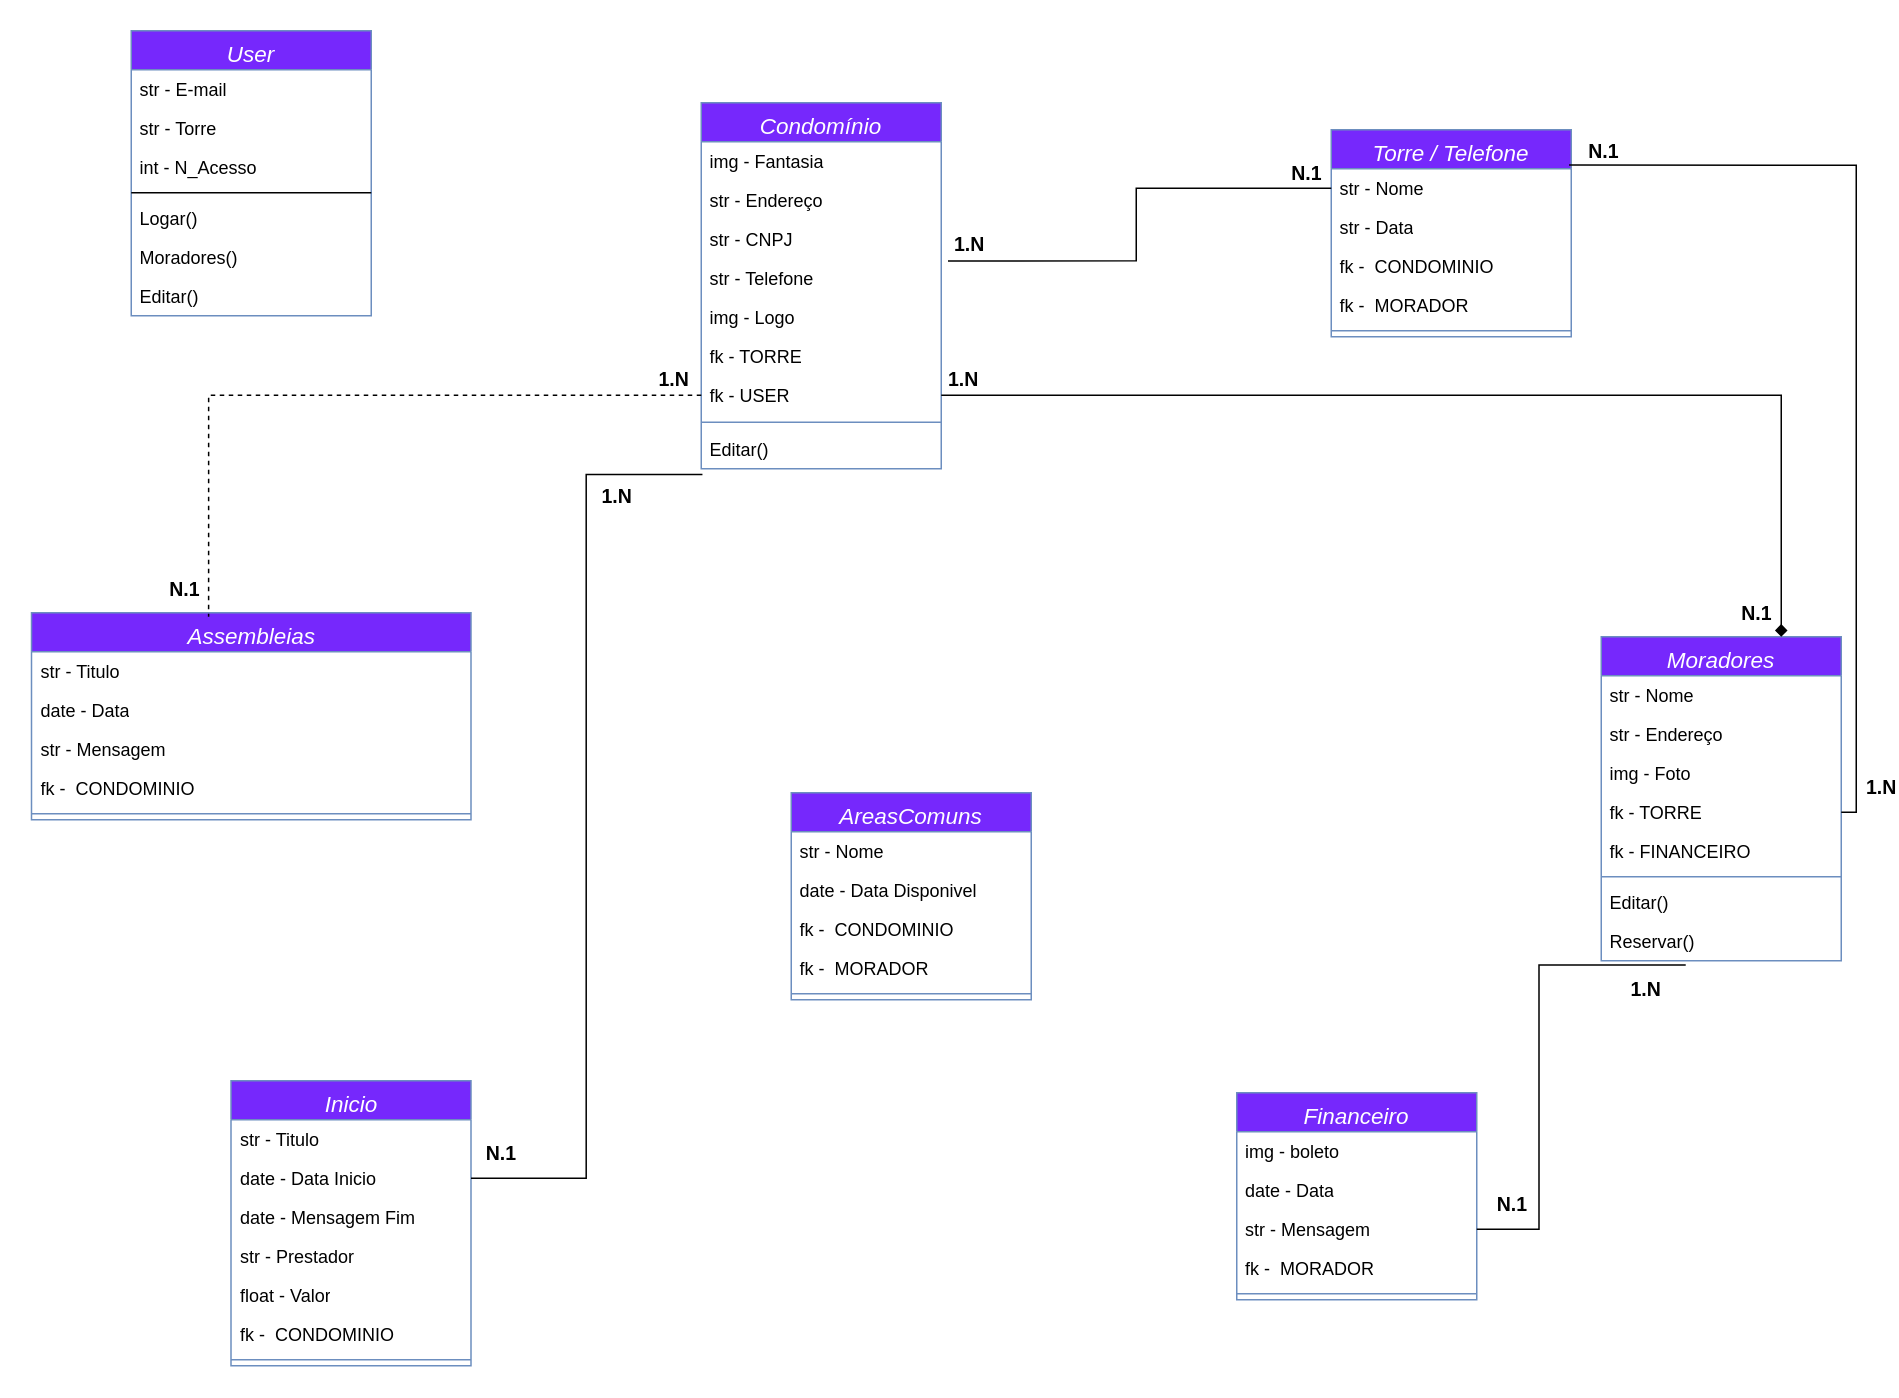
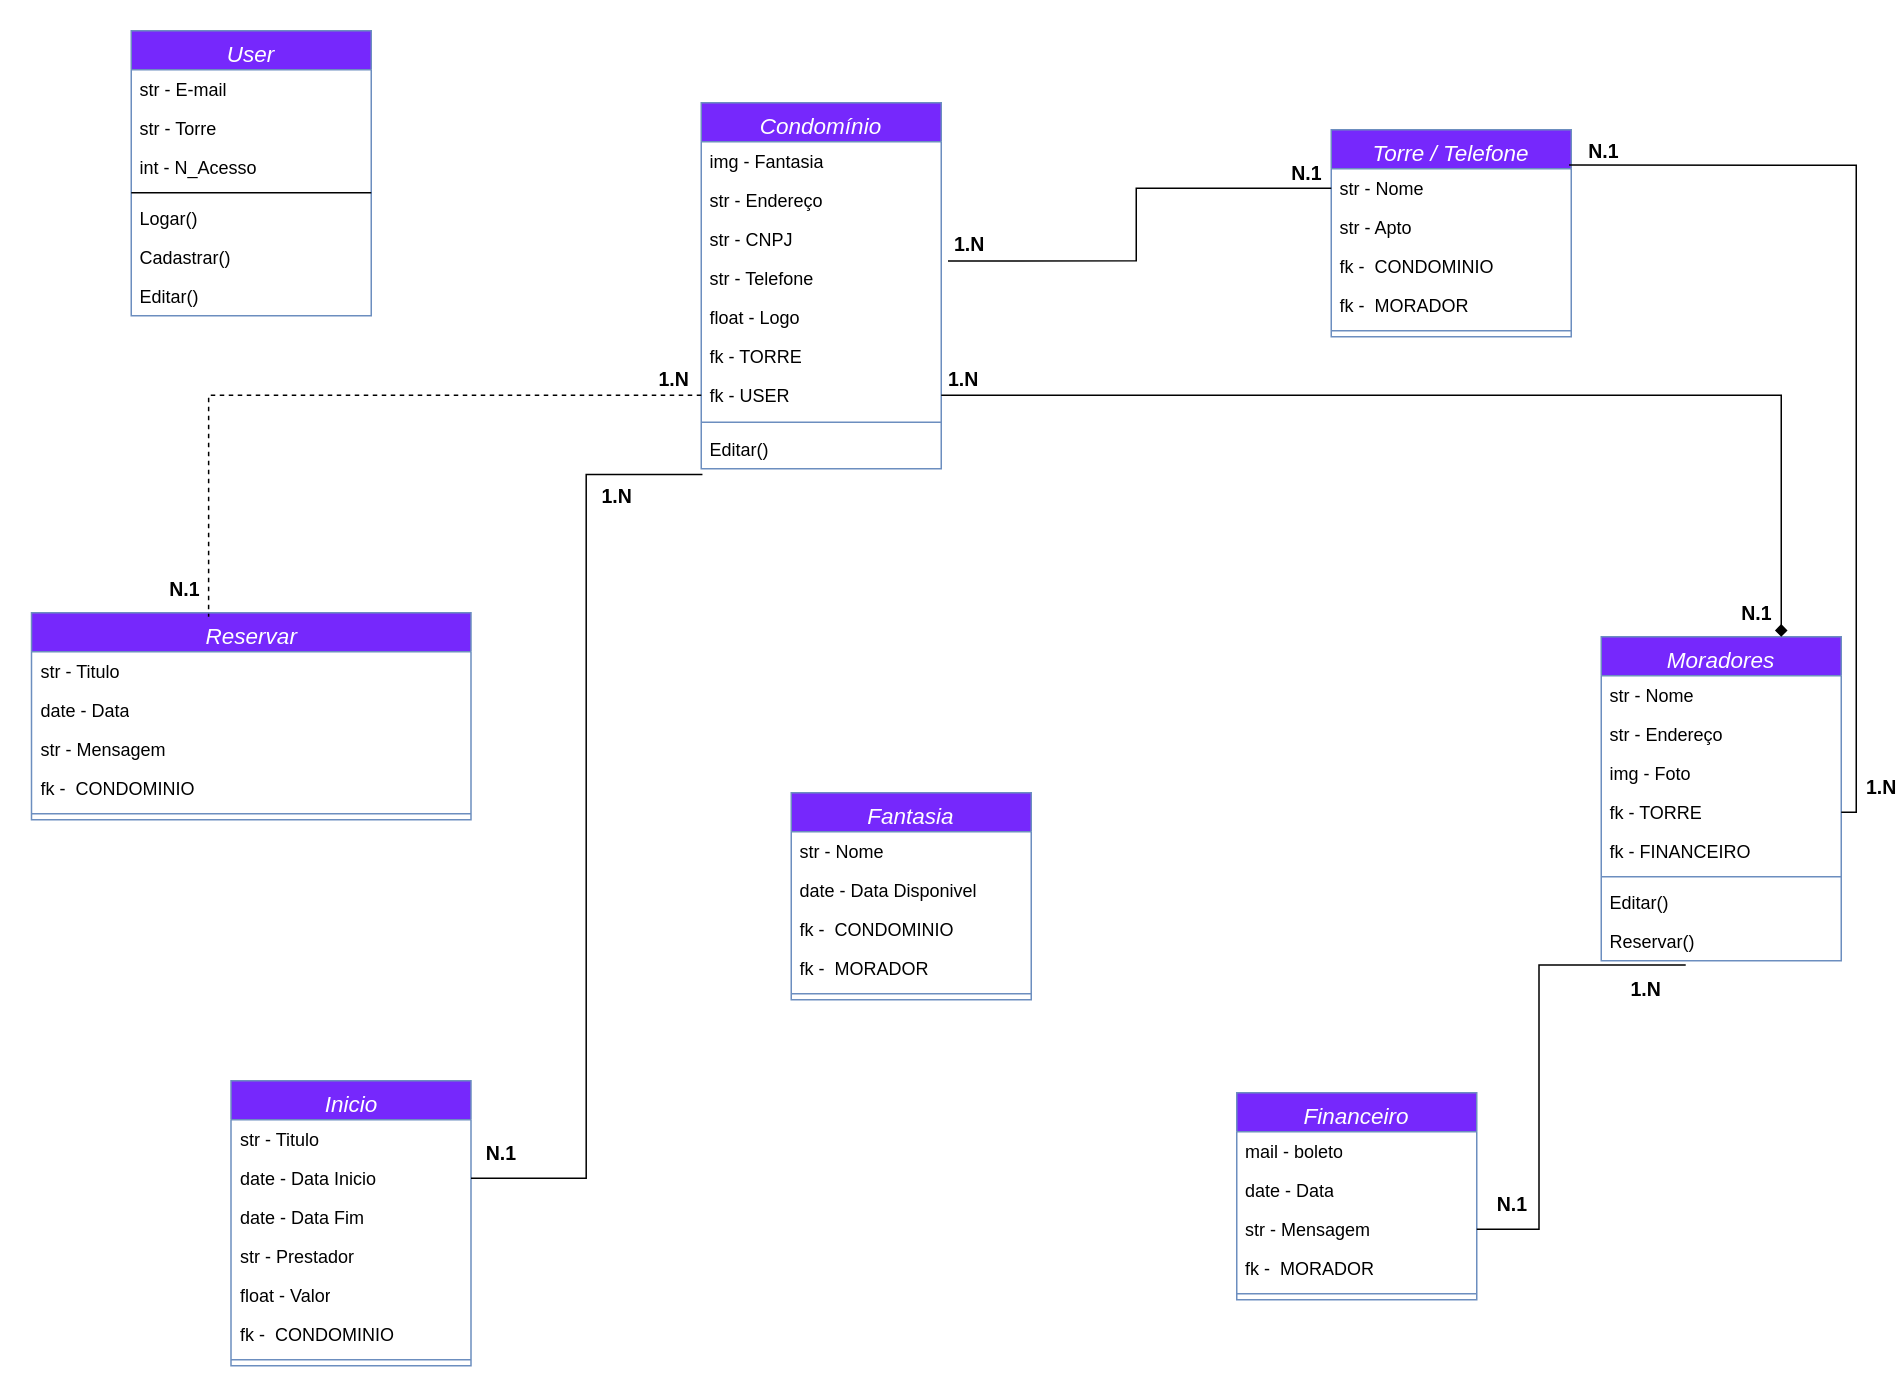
(1386, 229) -> (1386, 229)
(195, 258) -> (195, 258)
(754, 319) -> (764, 319)
(252, 637) -> (252, 637)
(911, 817) -> (911, 817)
(1297, 1153) -> (1300, 1153)
(327, 1219) -> (307, 1219)
